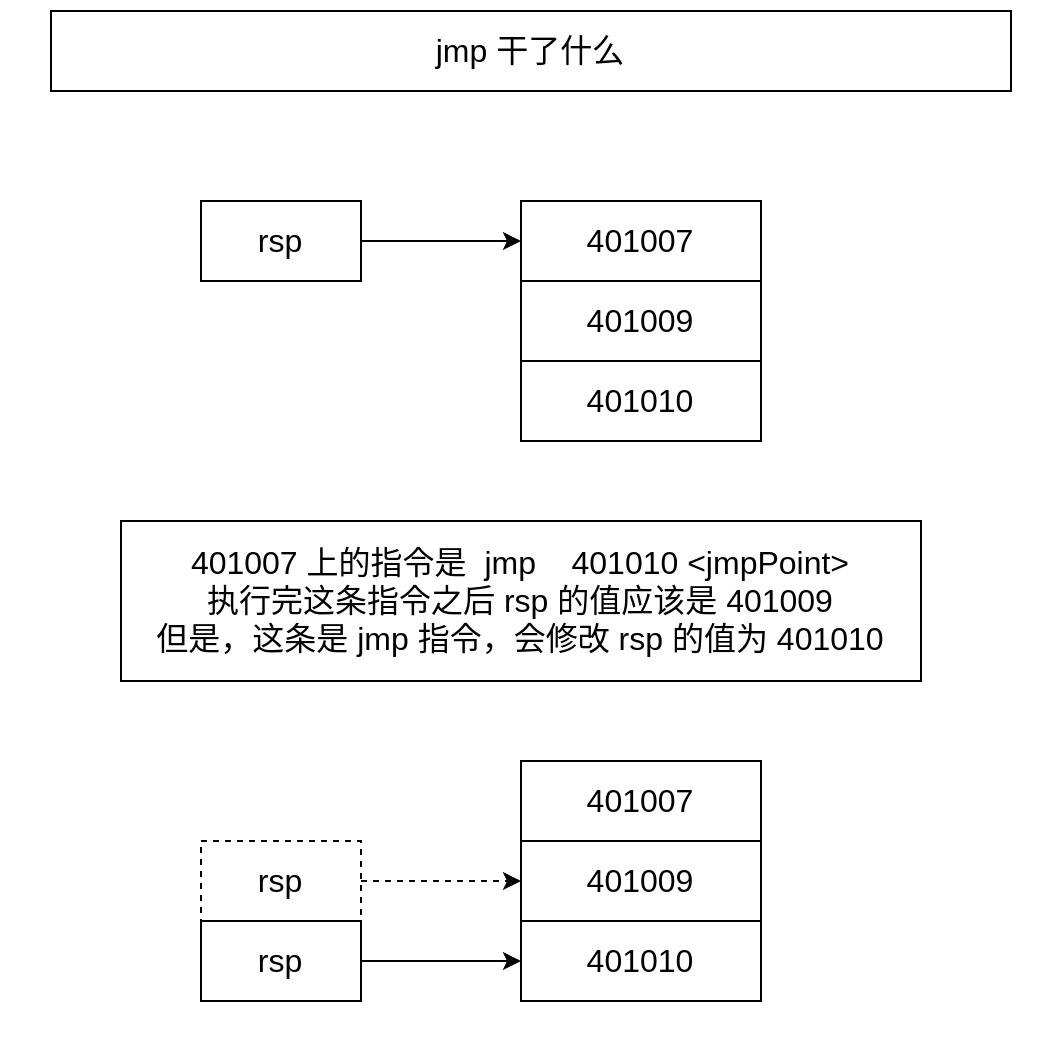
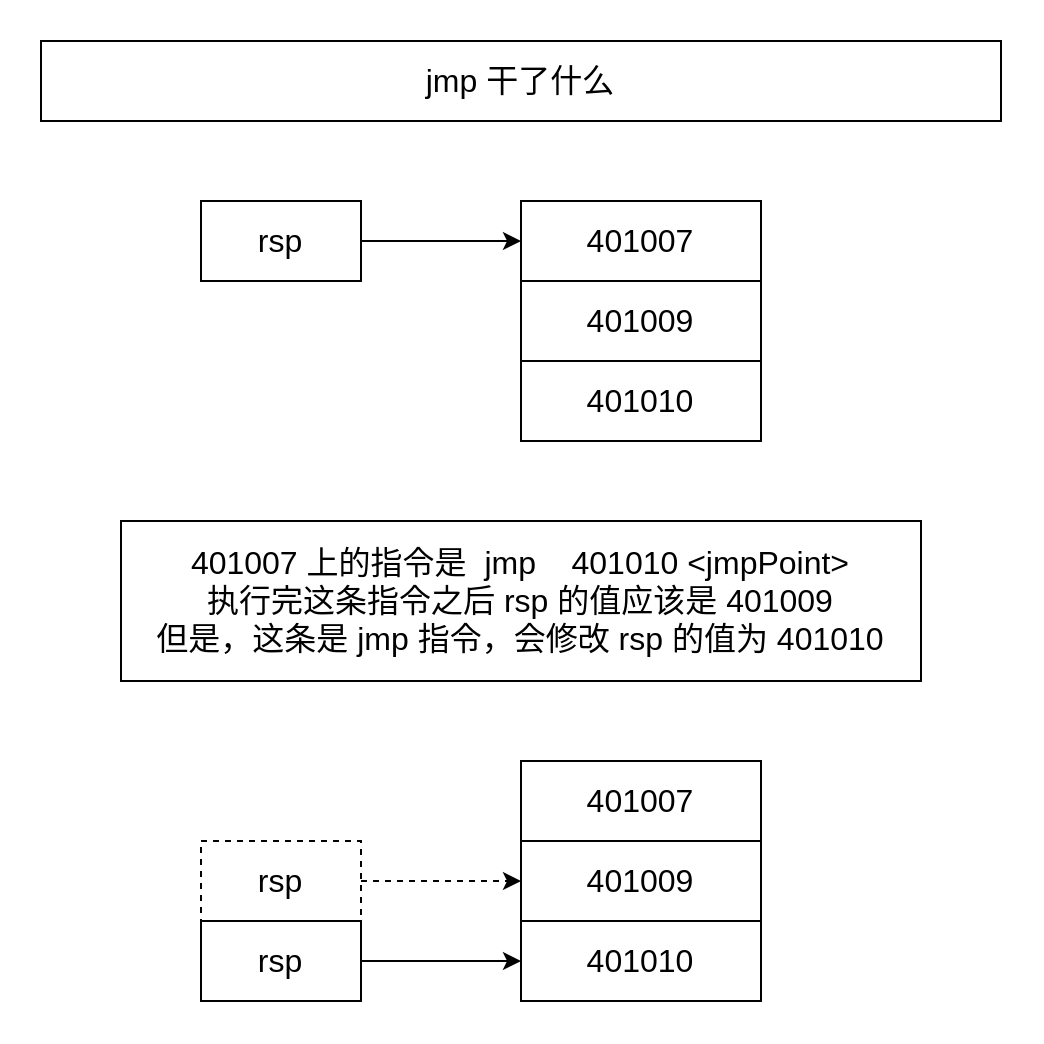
(531, 51) -> (521, 81)
